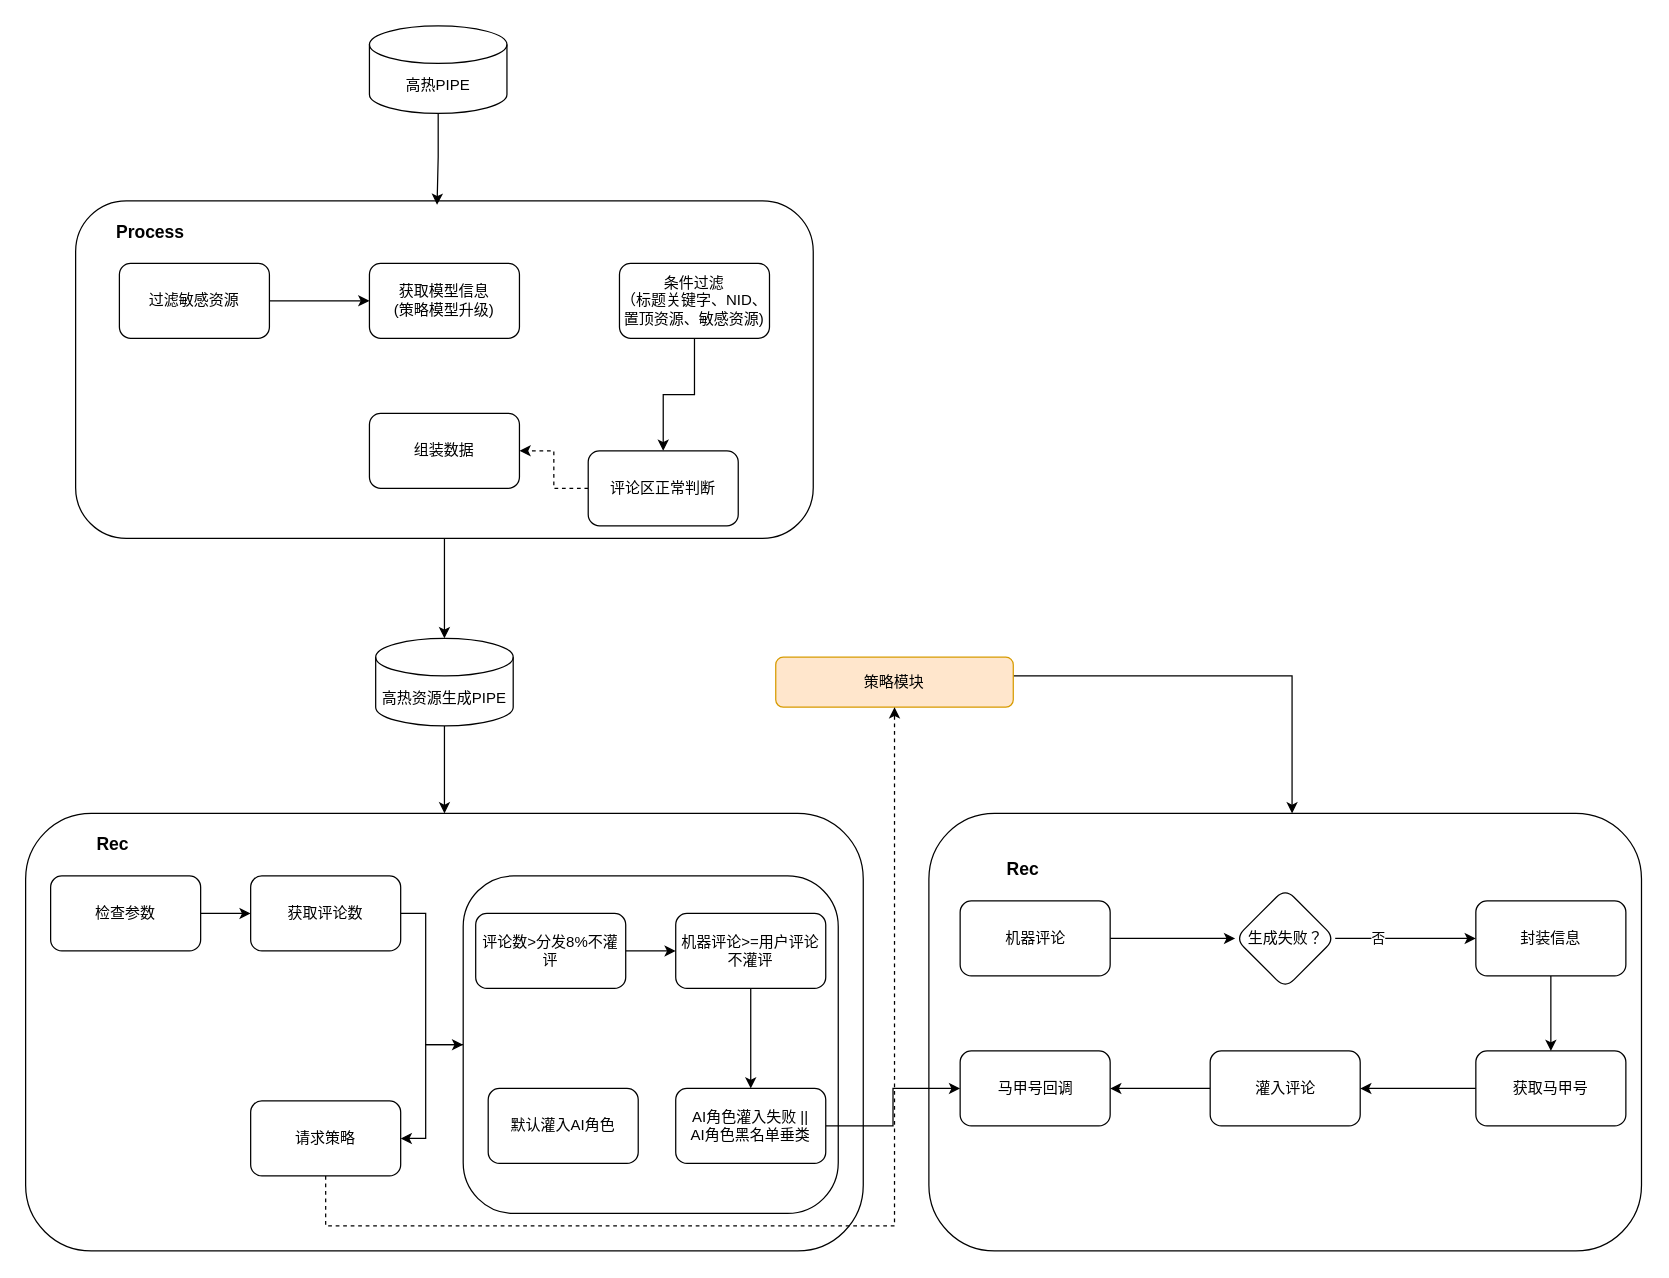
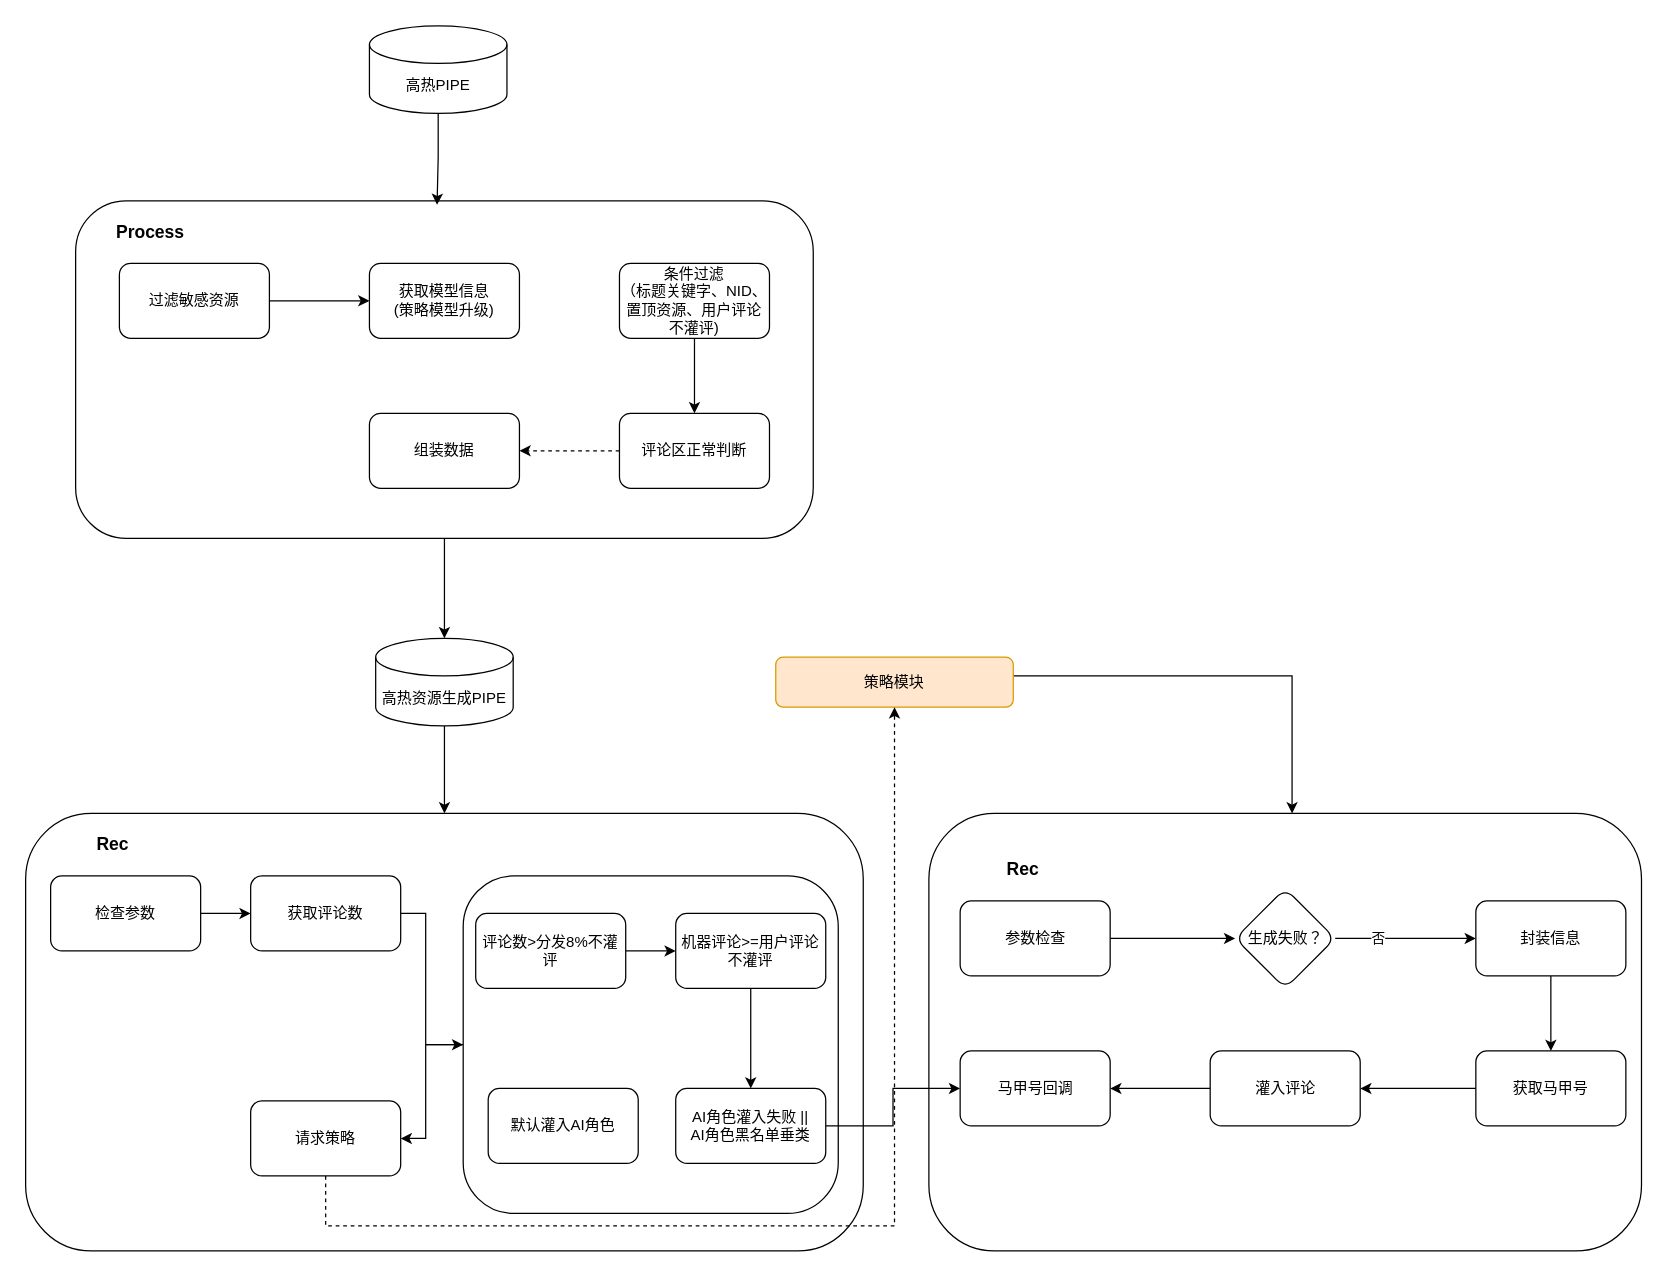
(694, 301) -> (694, 301)
(663, 488) -> (694, 451)
(1036, 938) -> (1036, 938)
